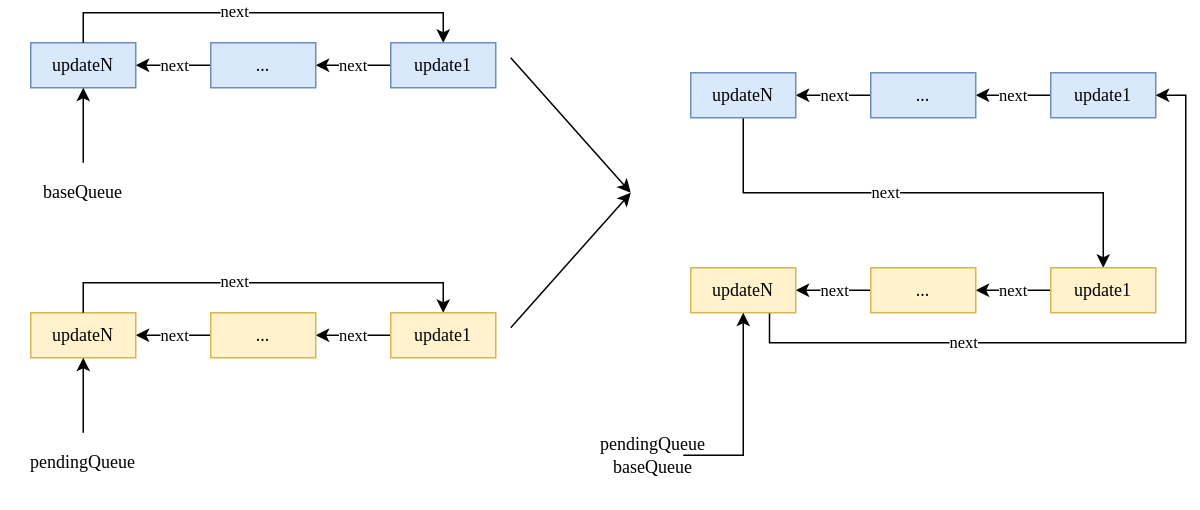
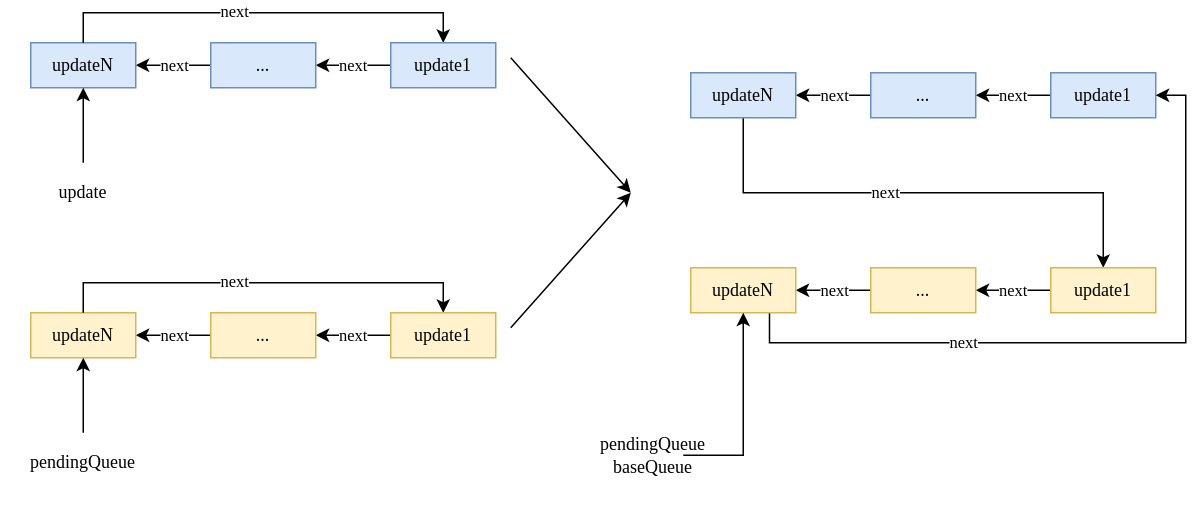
(83, 193) -> (83, 193)
